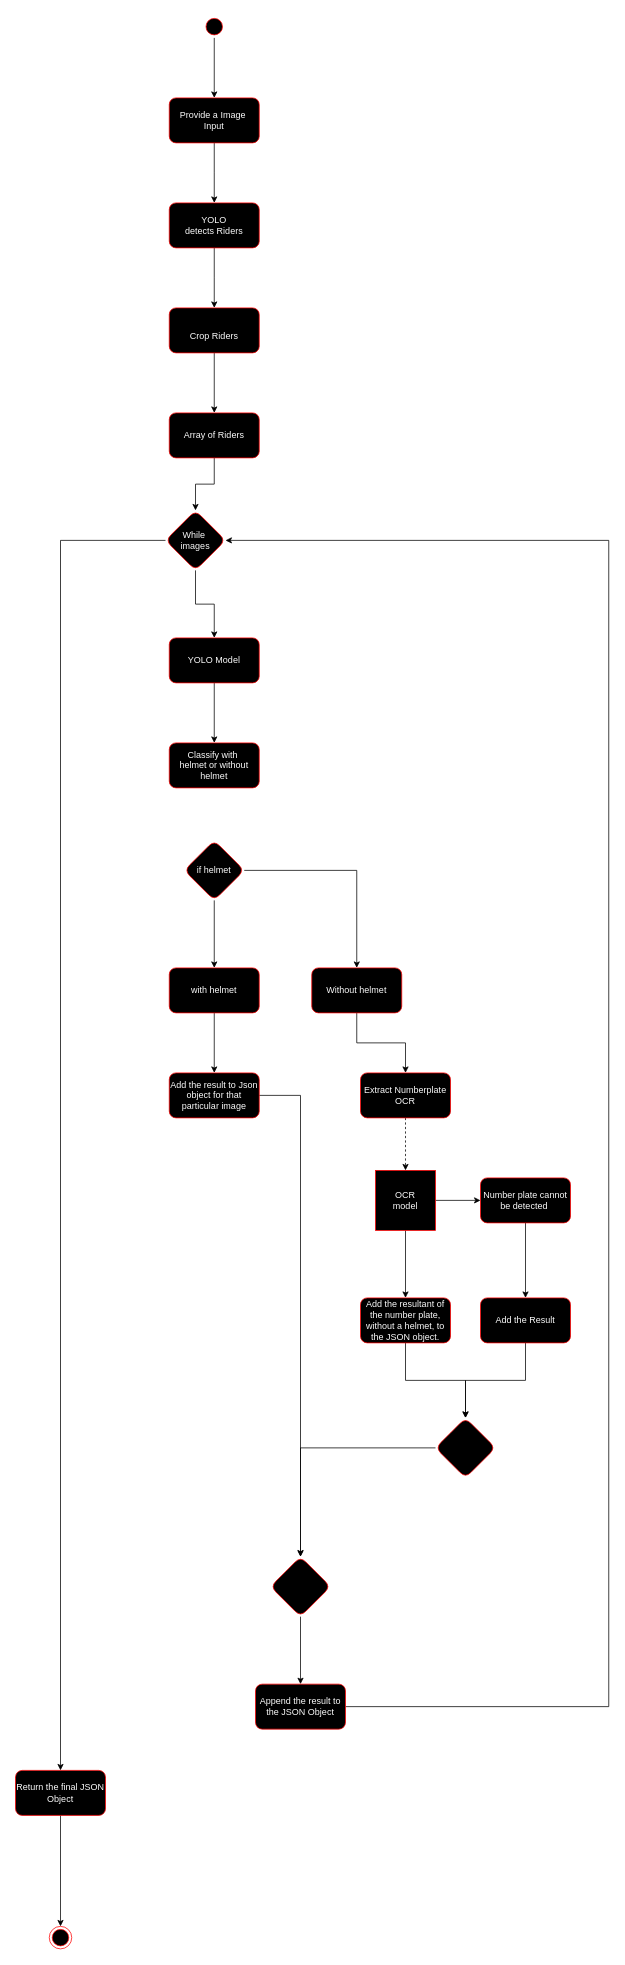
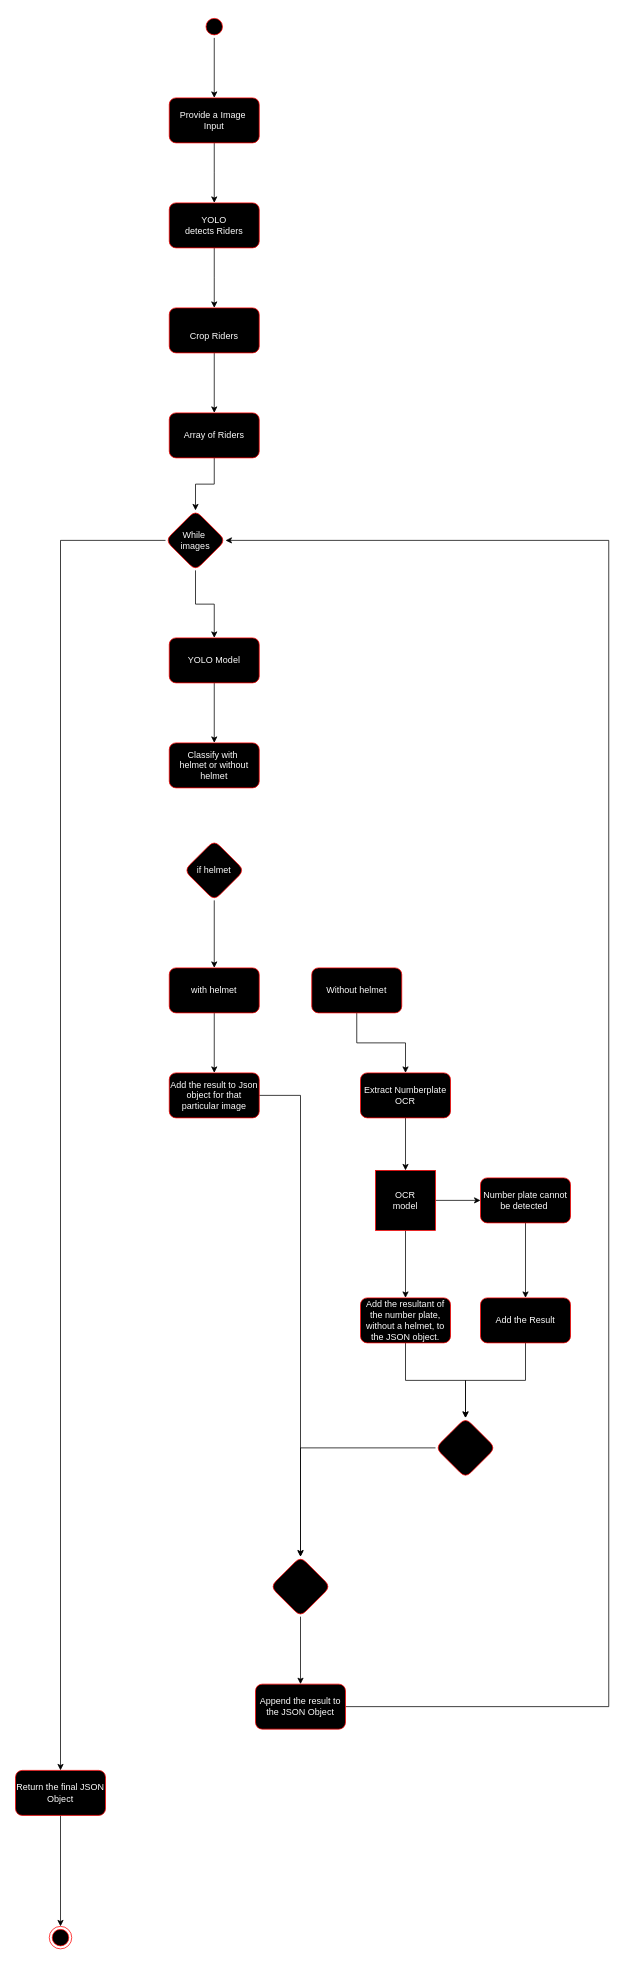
(347, 870) -> none
(405, 1140) -> (405, 1140)
